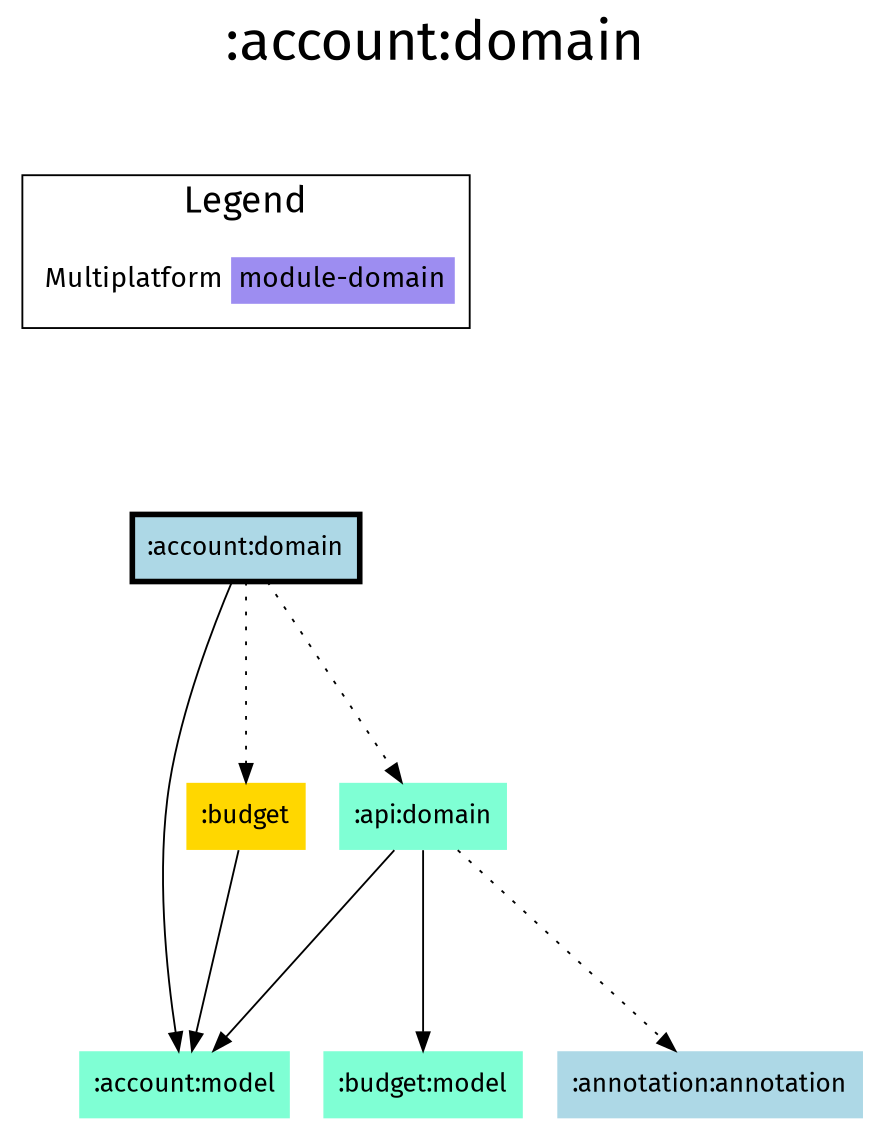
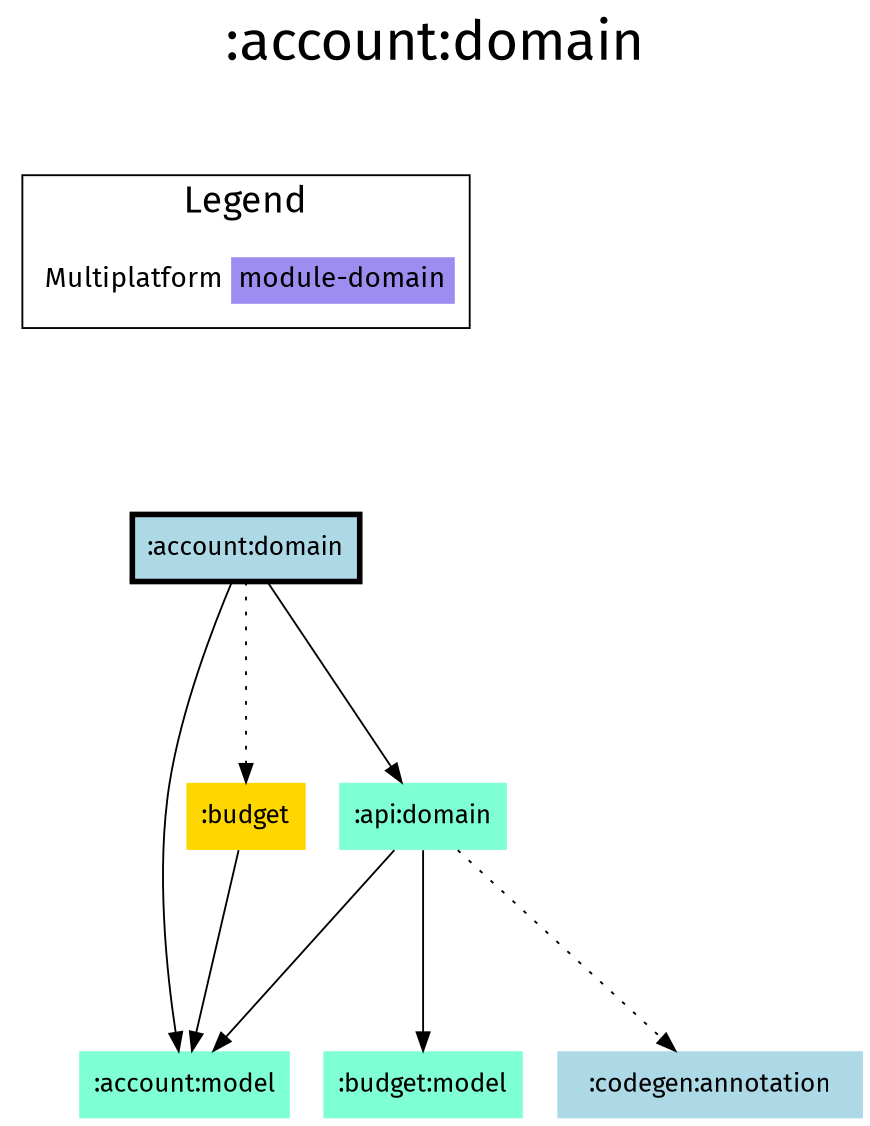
(329, 674) -> (329, 674)
(710, 1085) -> (710, 1085)
